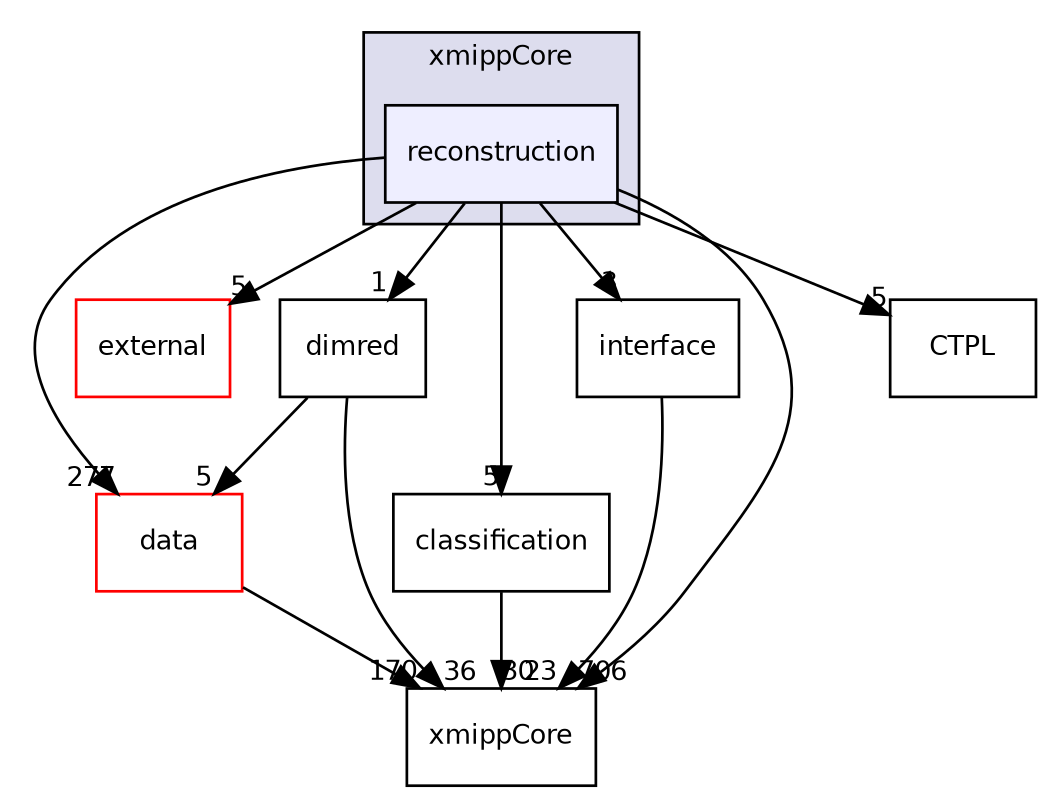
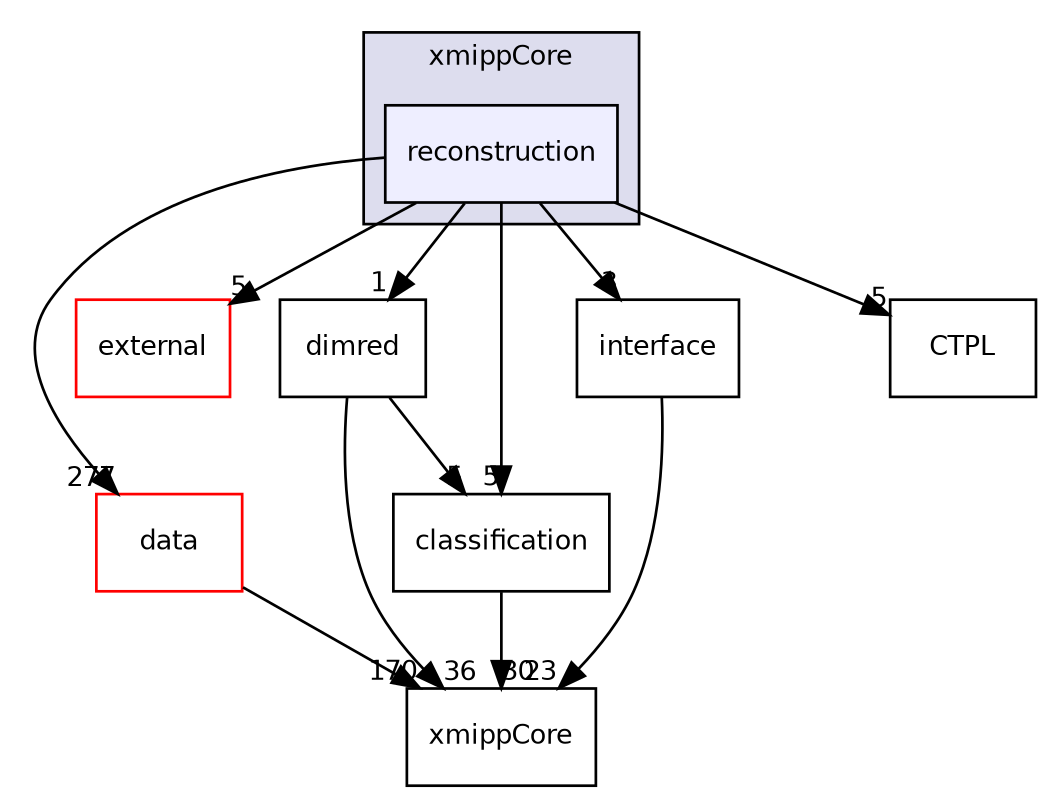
(787, 423) -> none
(270, 436) -> (419, 435)
